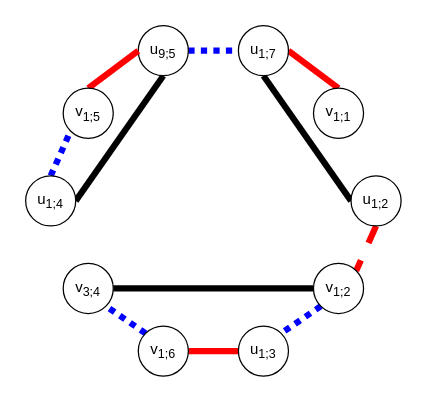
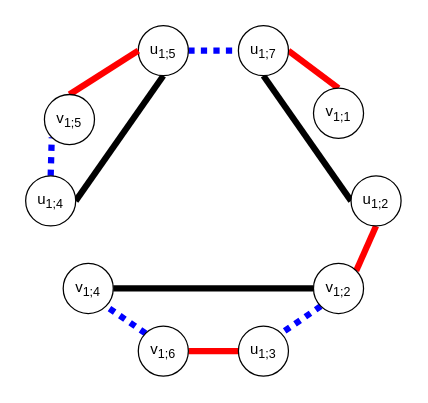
(163, 51) -> (163, 51)
(88, 113) -> (69, 119)
(364, 251) -> (364, 251)
(88, 288) -> (88, 288)
